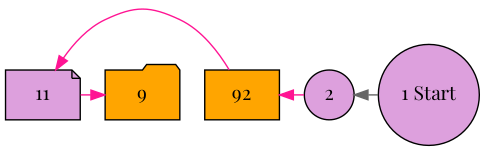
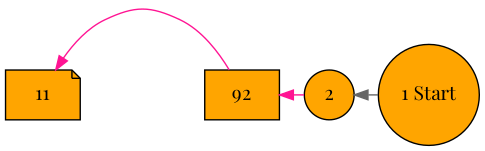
(43, 95) -> (43, 95)
(142, 95) -> none
(329, 95) -> (329, 95)
(429, 95) -> (429, 95)
